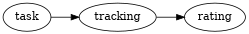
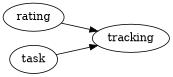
(167, 17) -> (76, 26)
